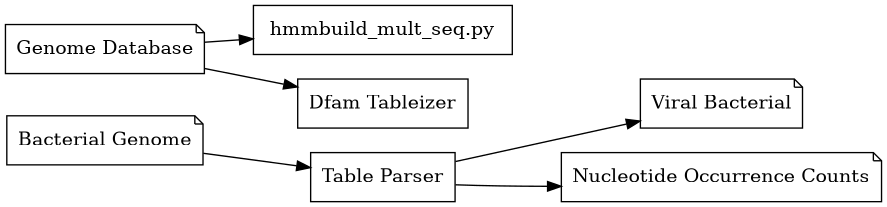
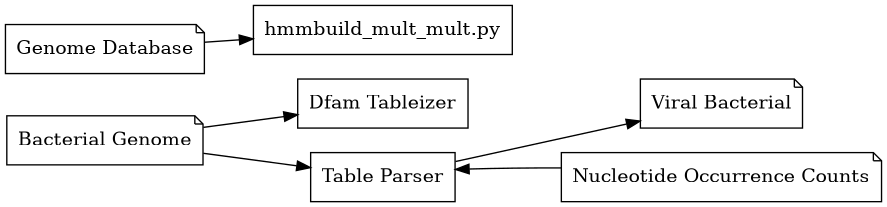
(383, 30) -> (383, 30)
(244, 76) -> (244, 122)
(501, 186) -> (515, 168)
